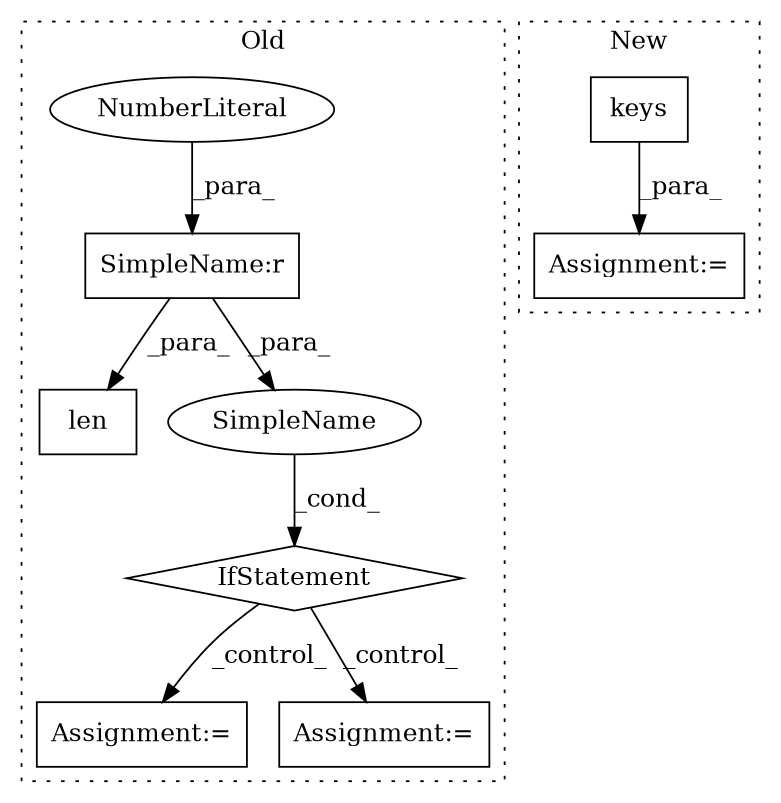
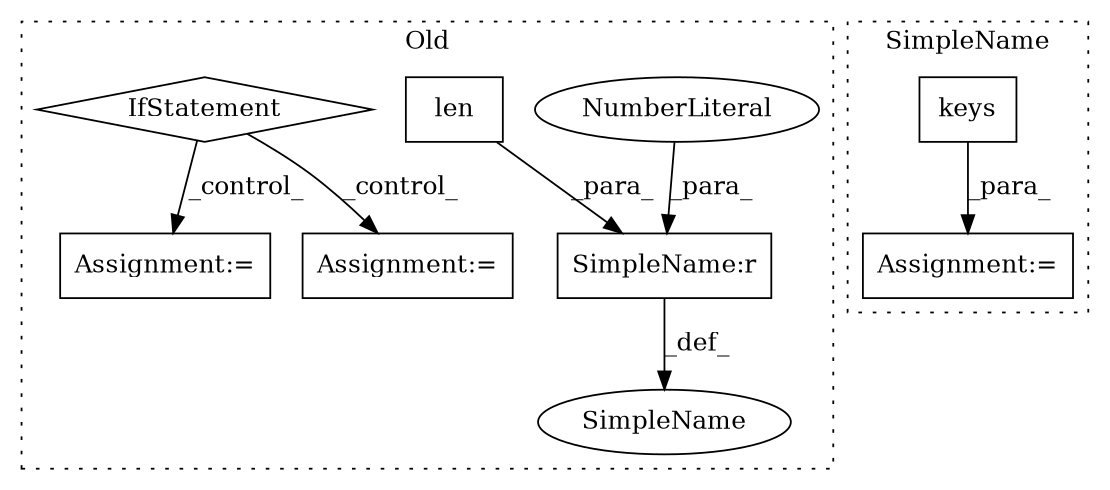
(639, 42) -> (968, 42)
(144, 336) -> (552, 182)
(289, 344) -> (698, 344)
(295, 491) -> none
